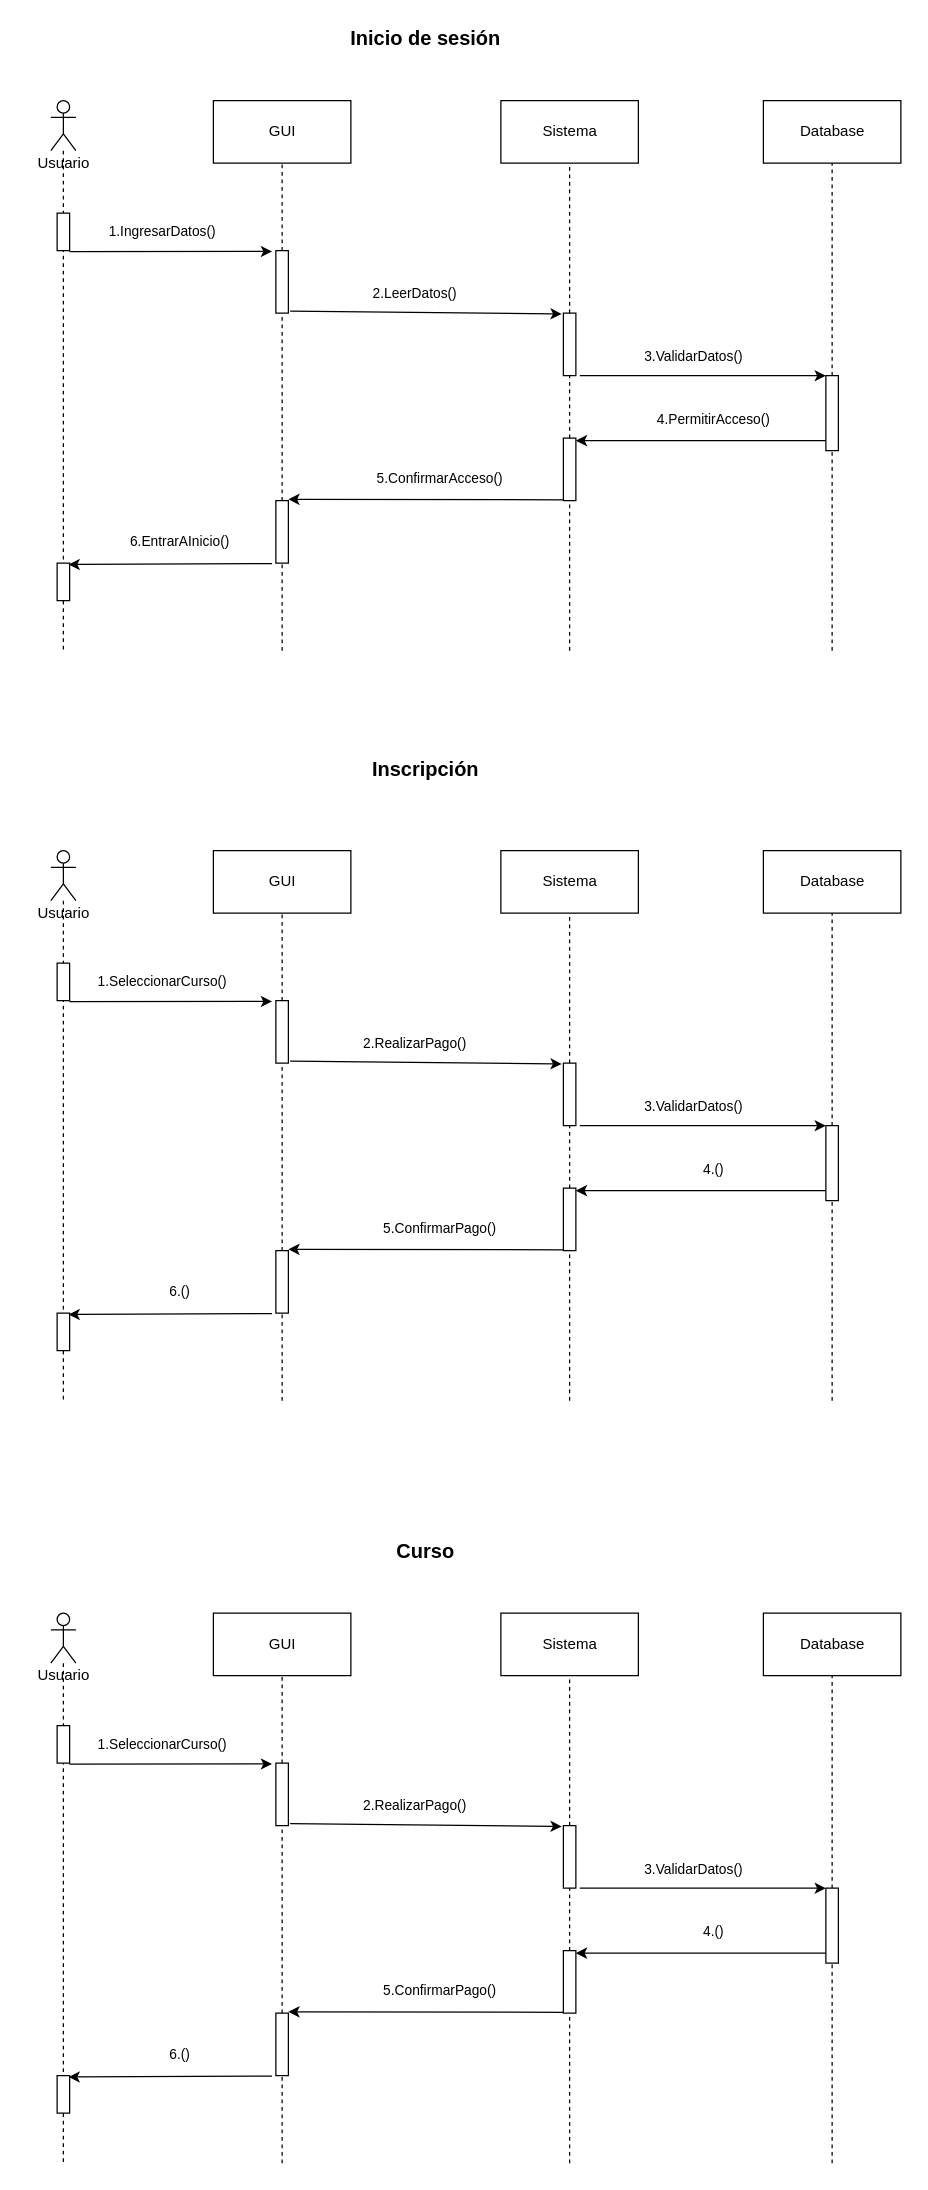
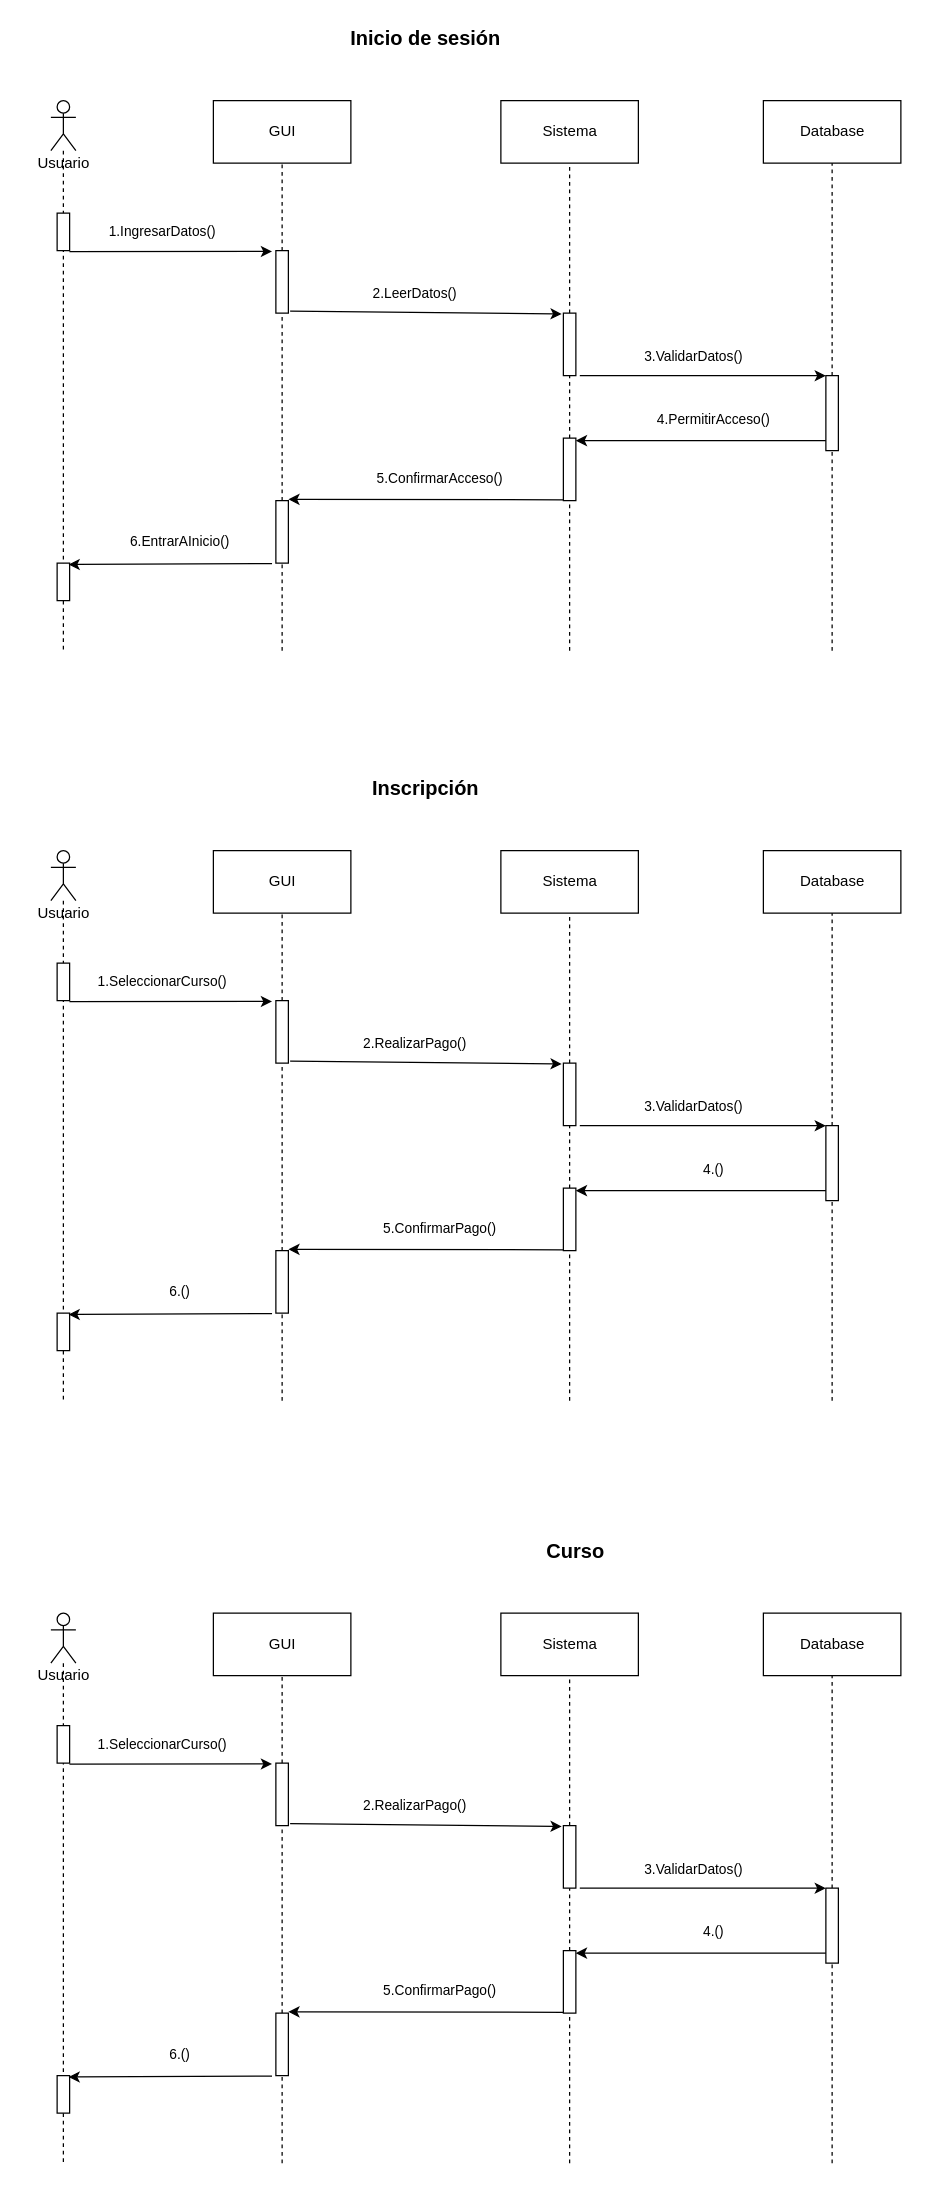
(426, 769) -> (426, 788)
(426, 1551) -> (576, 1551)
